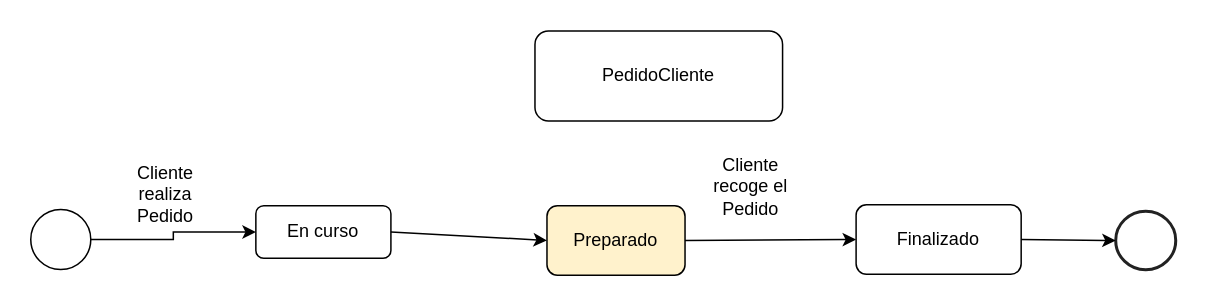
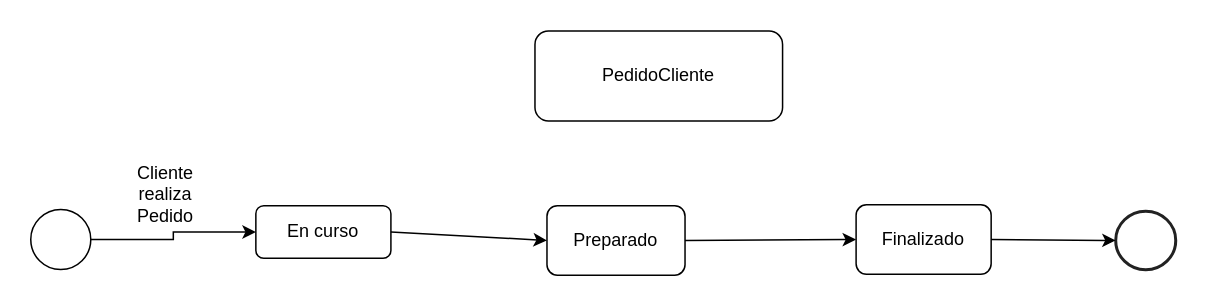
(751, 187) -> none
(938, 239) -> (923, 239)
(616, 240) -> (616, 240)
